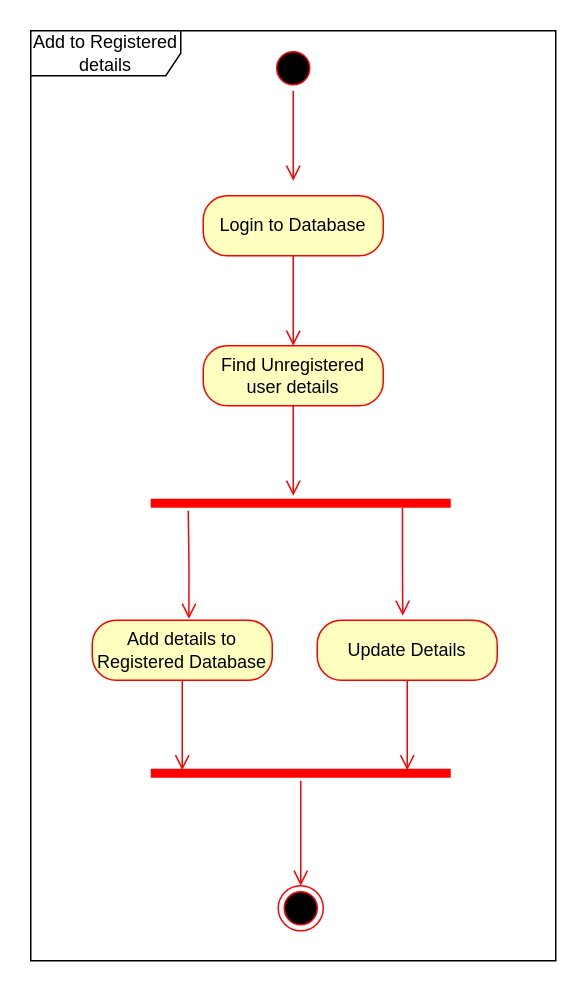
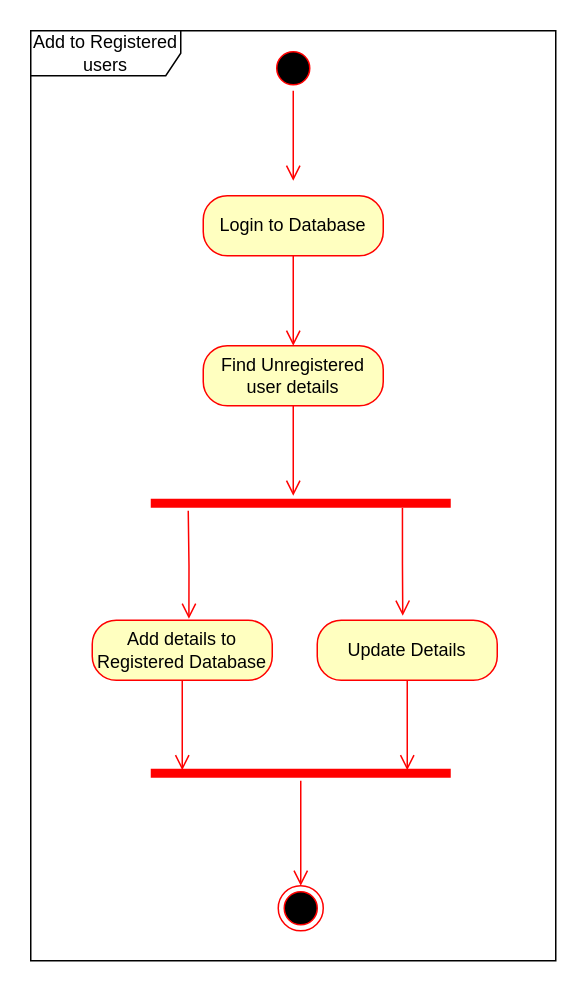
(106, 53) -> (106, 53)
